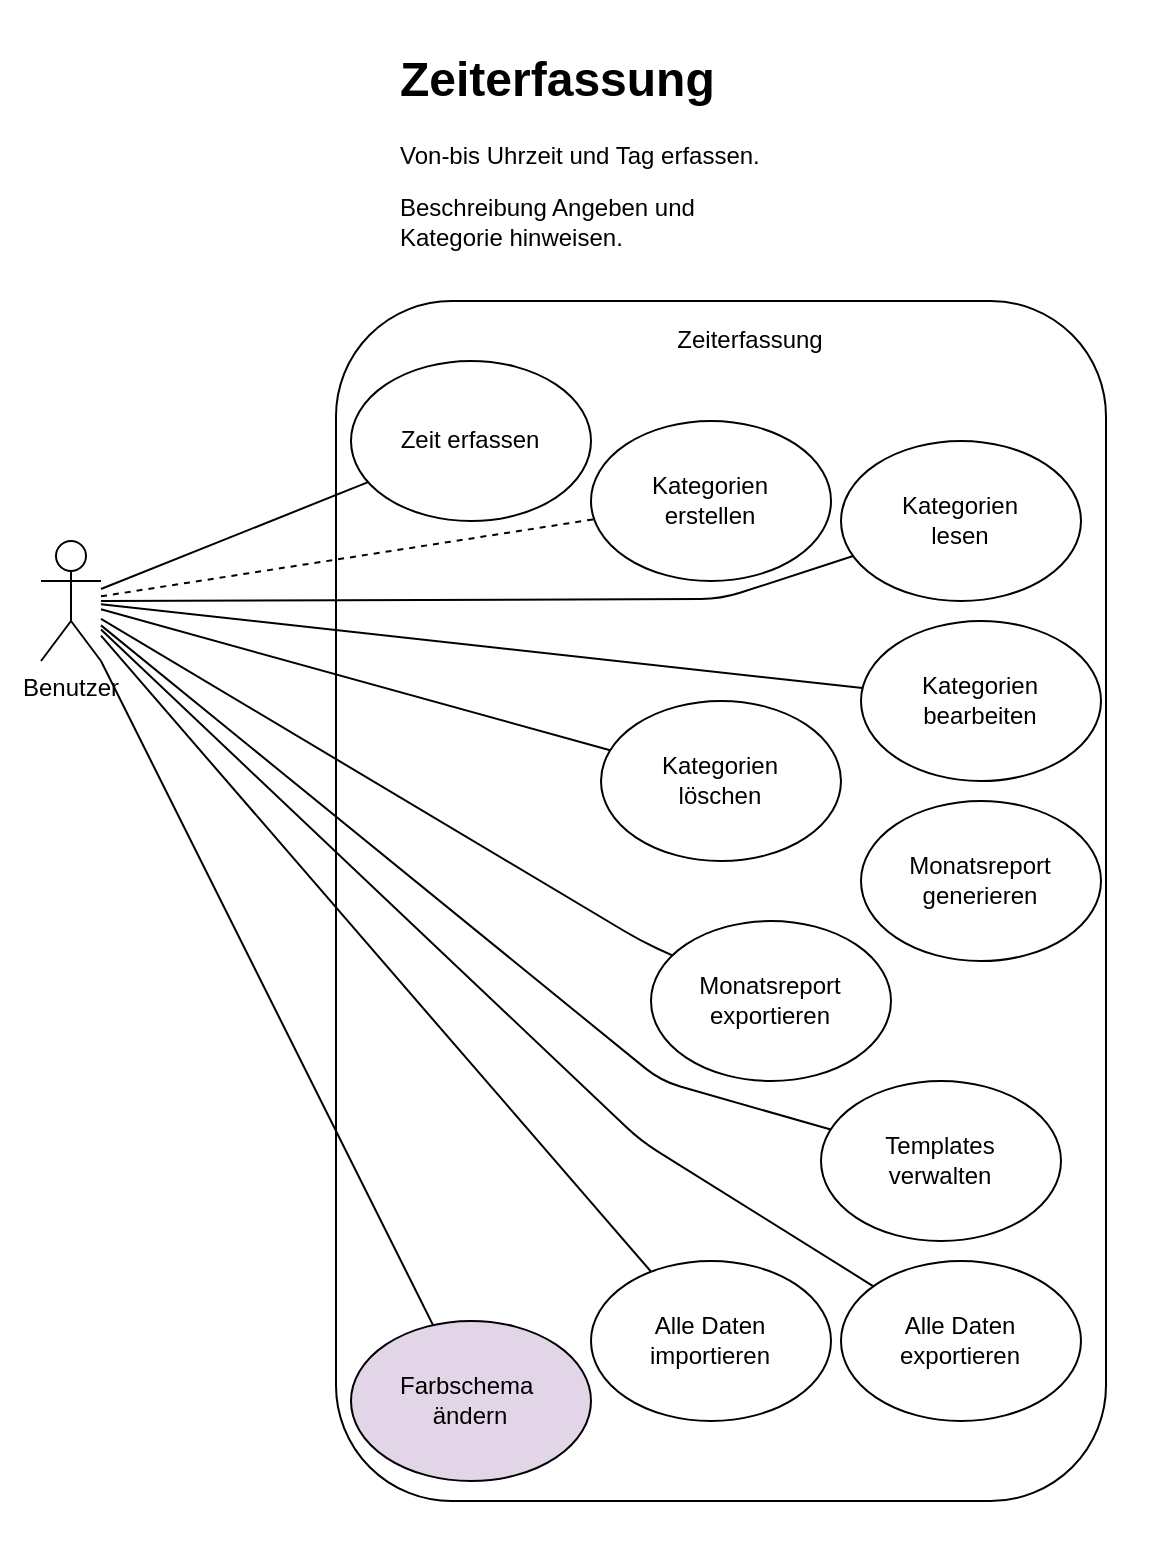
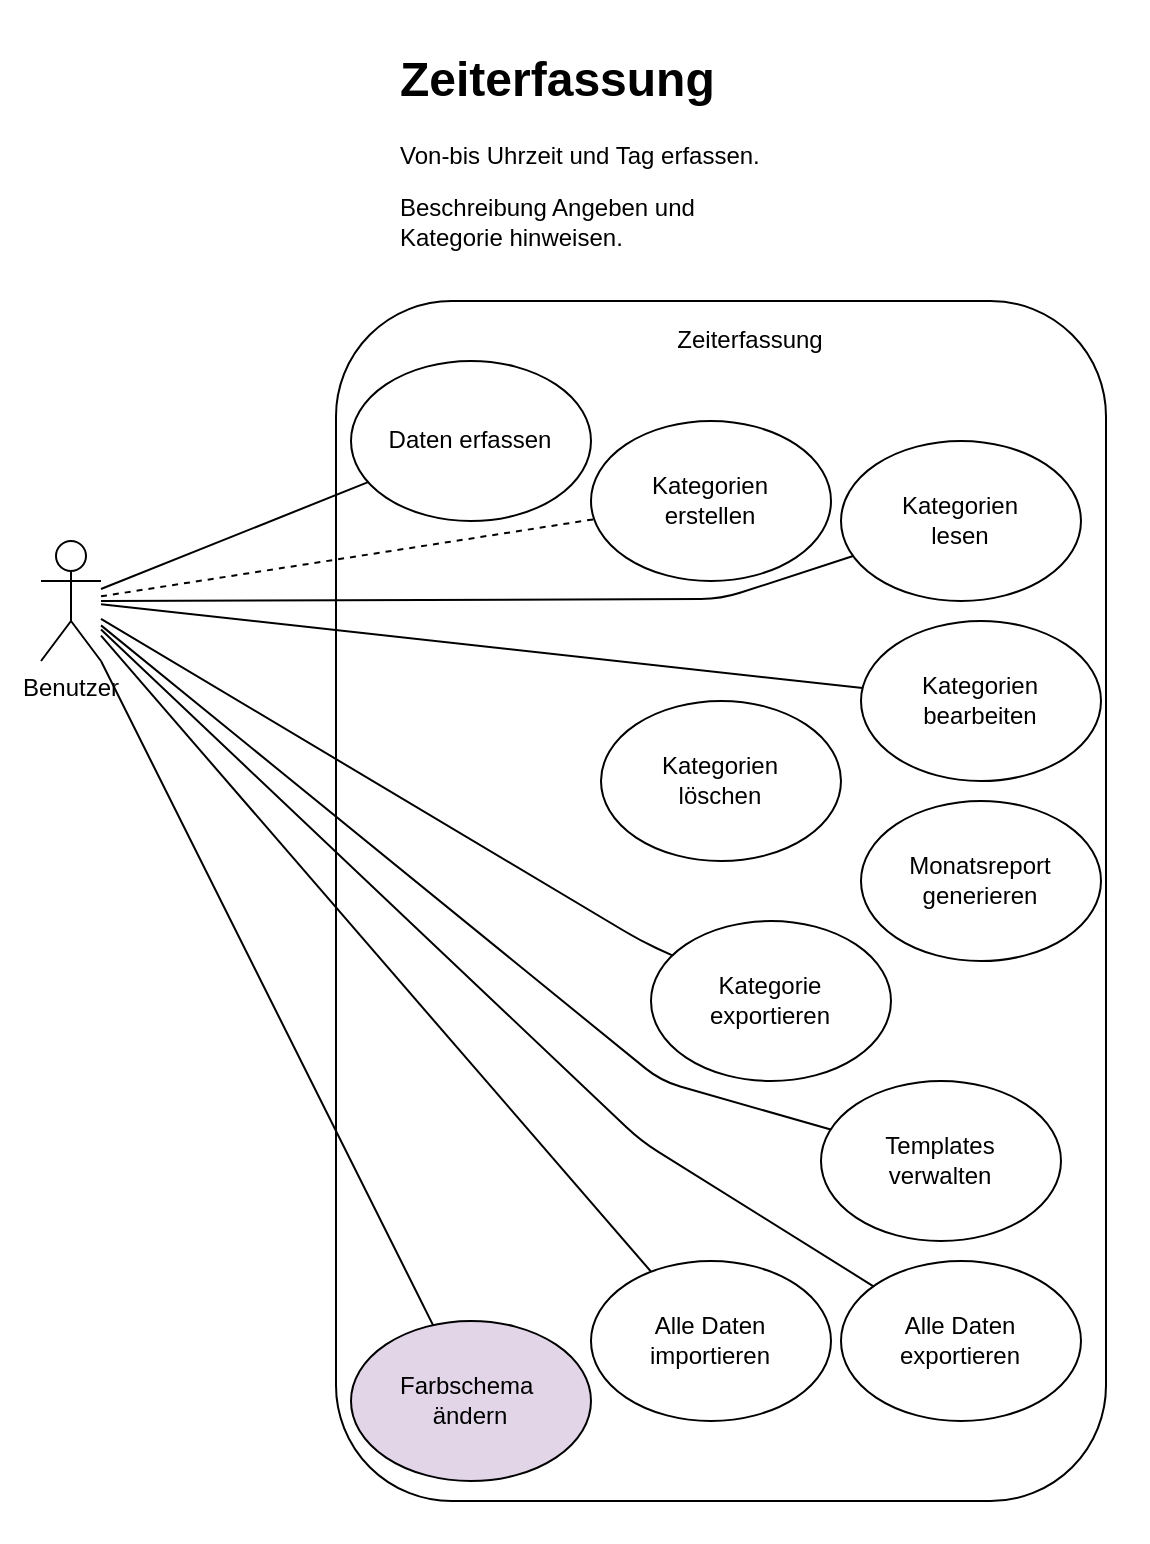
(471, 441) -> (471, 441)
(356, 680) -> none
(771, 1001) -> (771, 1001)
